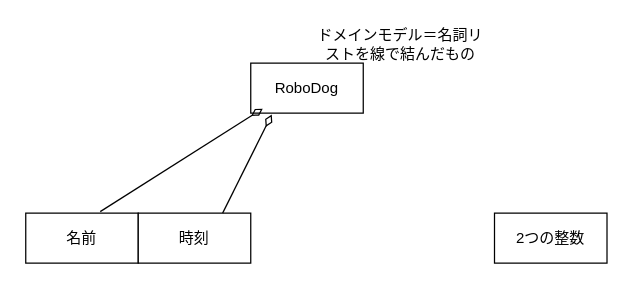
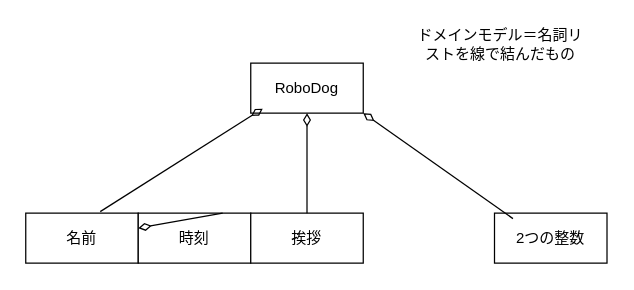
(401, 44) -> (501, 44)
none -> (443, 169)
(244, 170) -> (187, 219)
none -> (307, 170)
none -> (307, 238)
